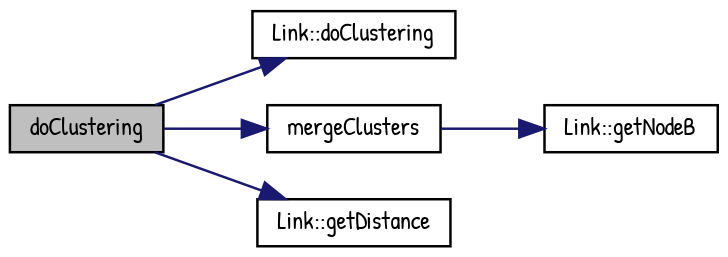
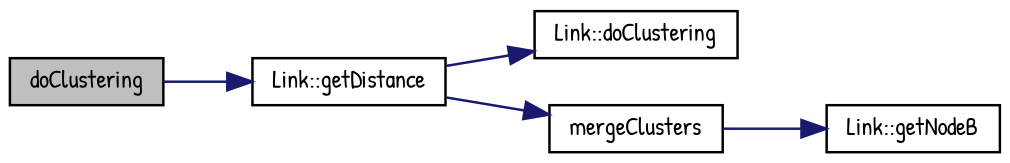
(209, 86) -> (478, 61)
(203, 129) -> (485, 104)
